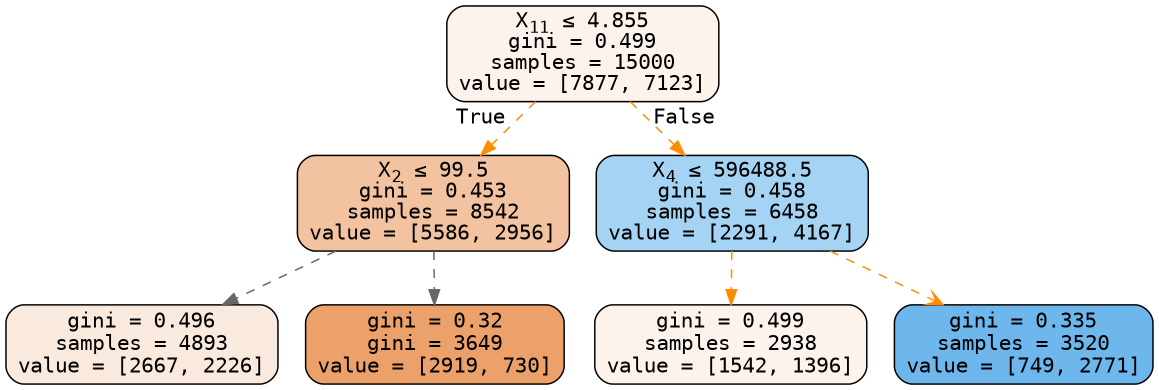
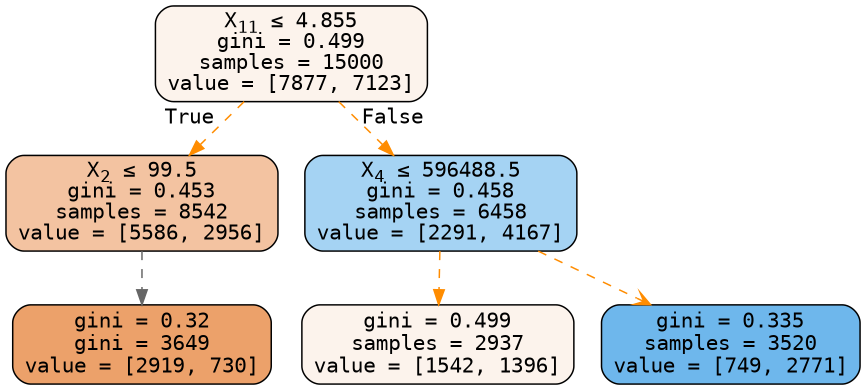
(142, 344) -> none
(731, 344) -> (438, 344)
